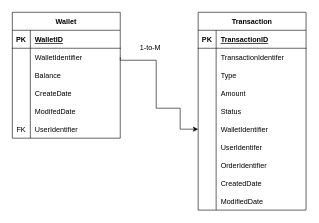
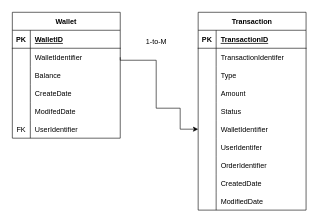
(150, 48) -> (156, 42)
